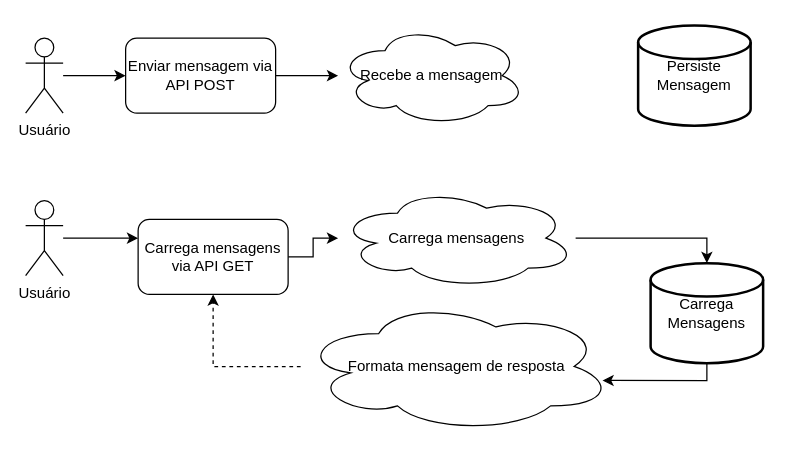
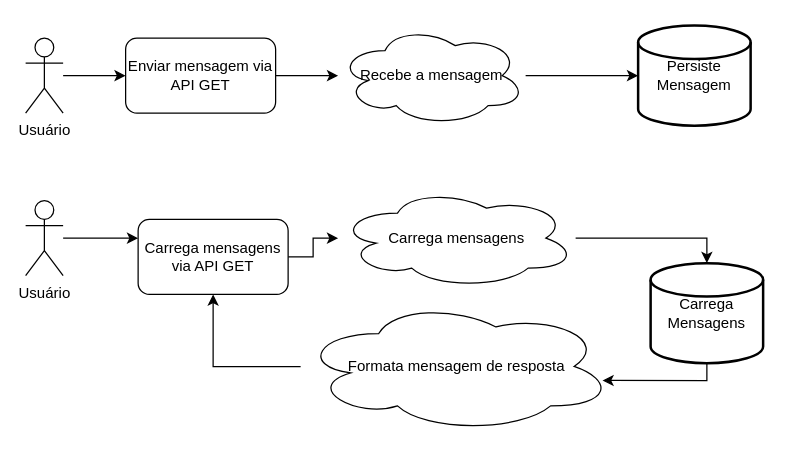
(201, 76) -> (201, 76)
none -> (578, 76)
(223, 367) -> (223, 367)
